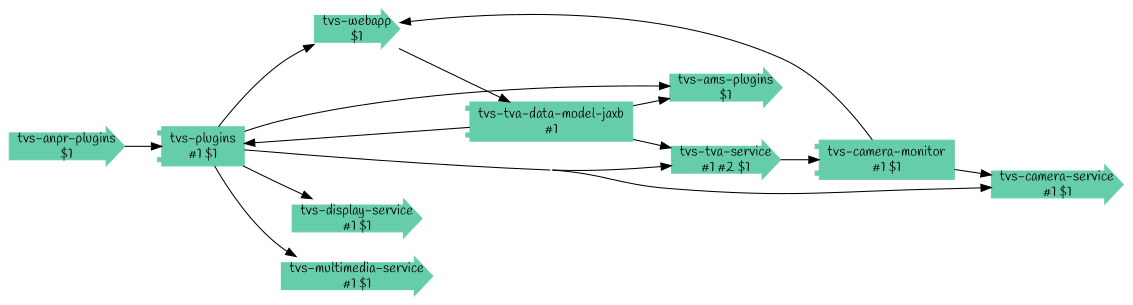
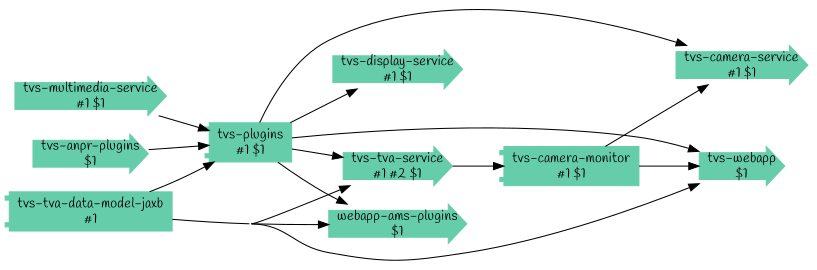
(450, 73) -> (211, 222)
(726, 88) -> (398, 224)
(246, 213) -> (179, 122)
